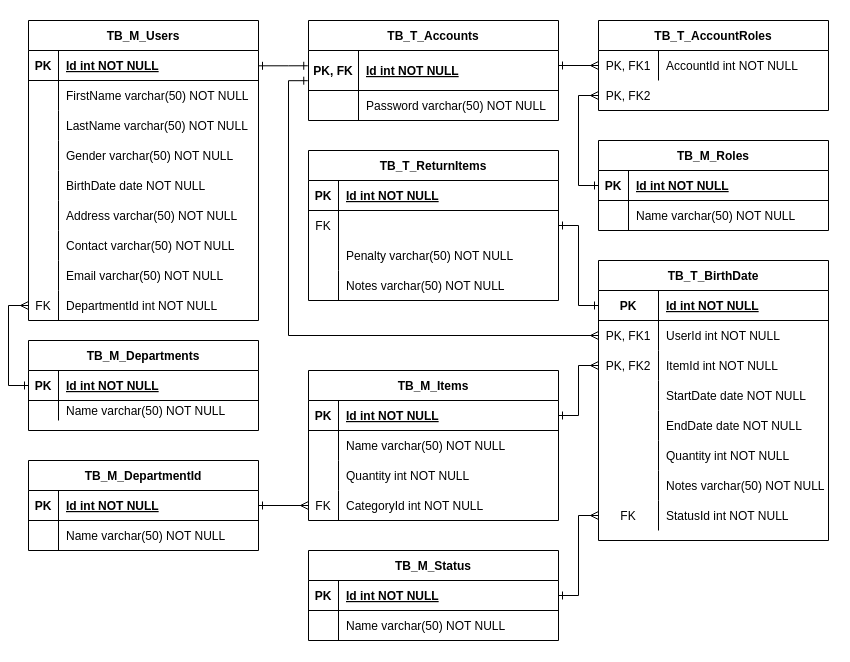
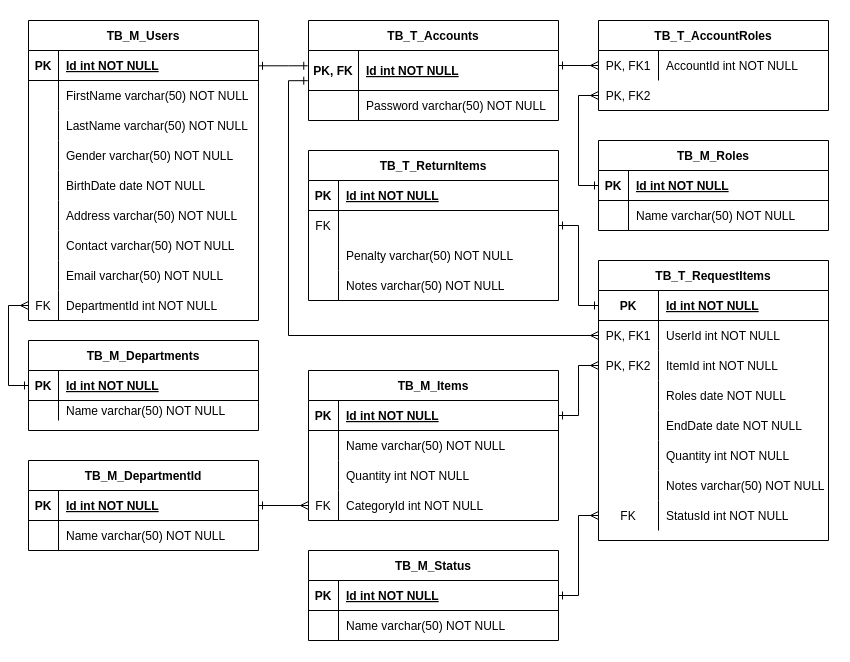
(713, 276) -> (713, 276)
(739, 396) -> (724, 396)
